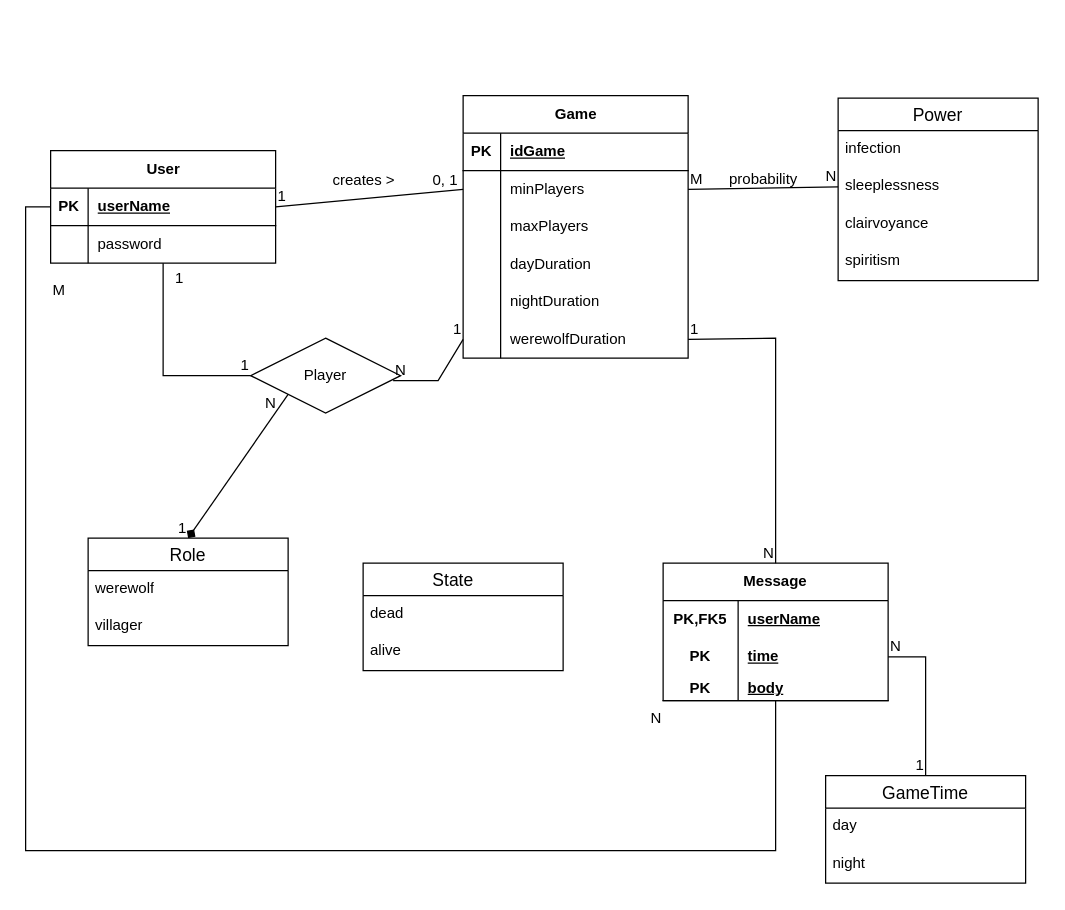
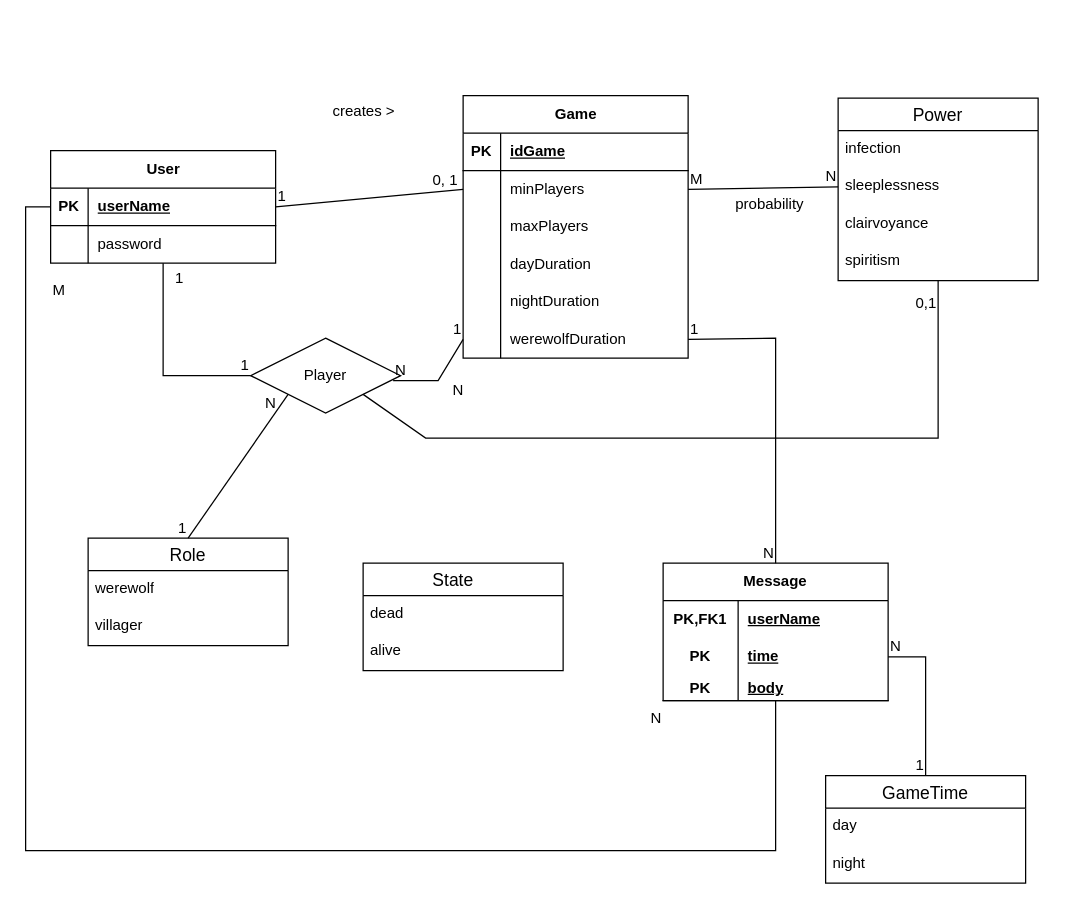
(763, 179) -> (769, 204)
(363, 182) -> (363, 113)
none -> (721, 438)
(194, 529) -> (192, 533)
(701, 619) -> (701, 619)
